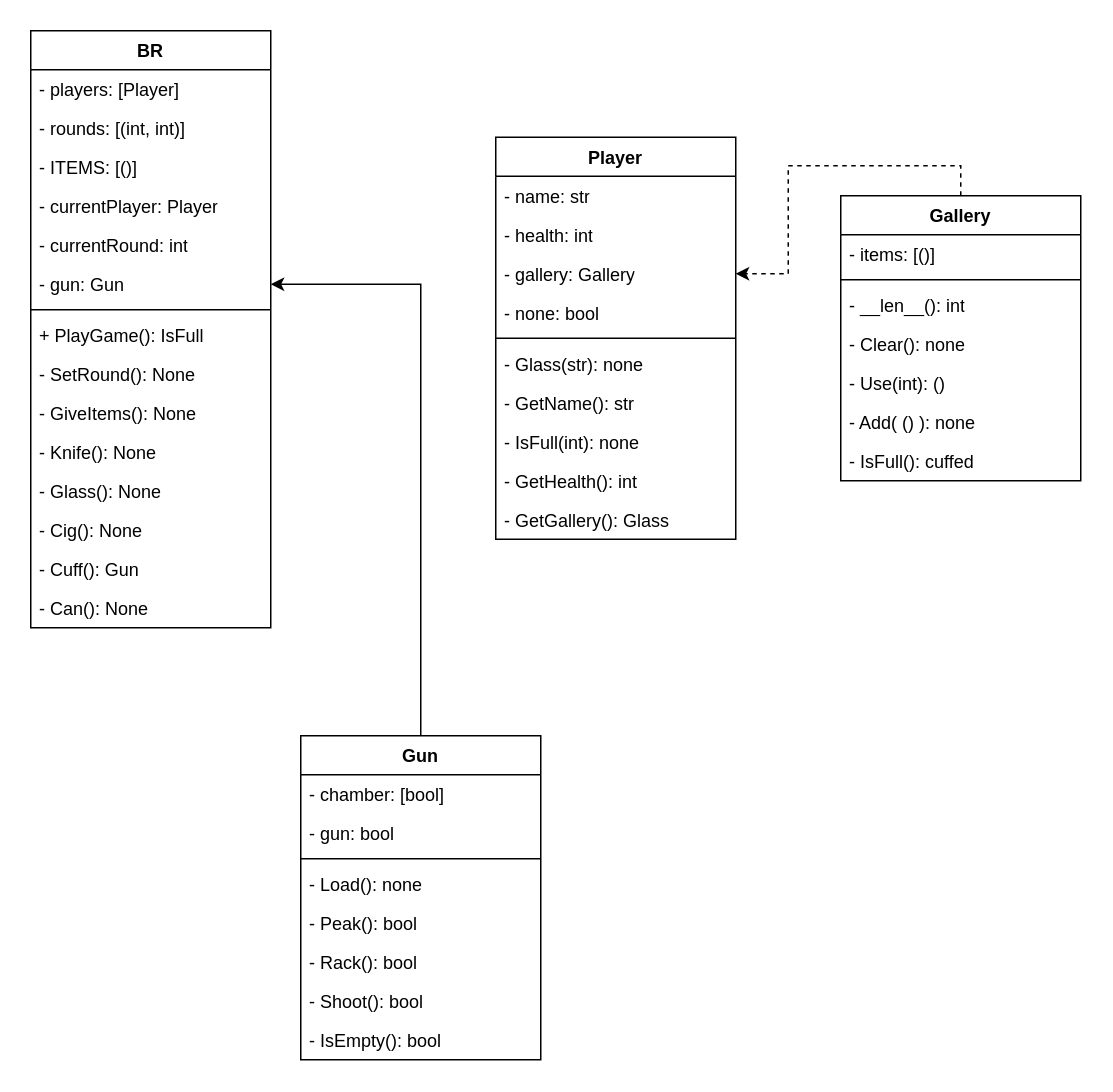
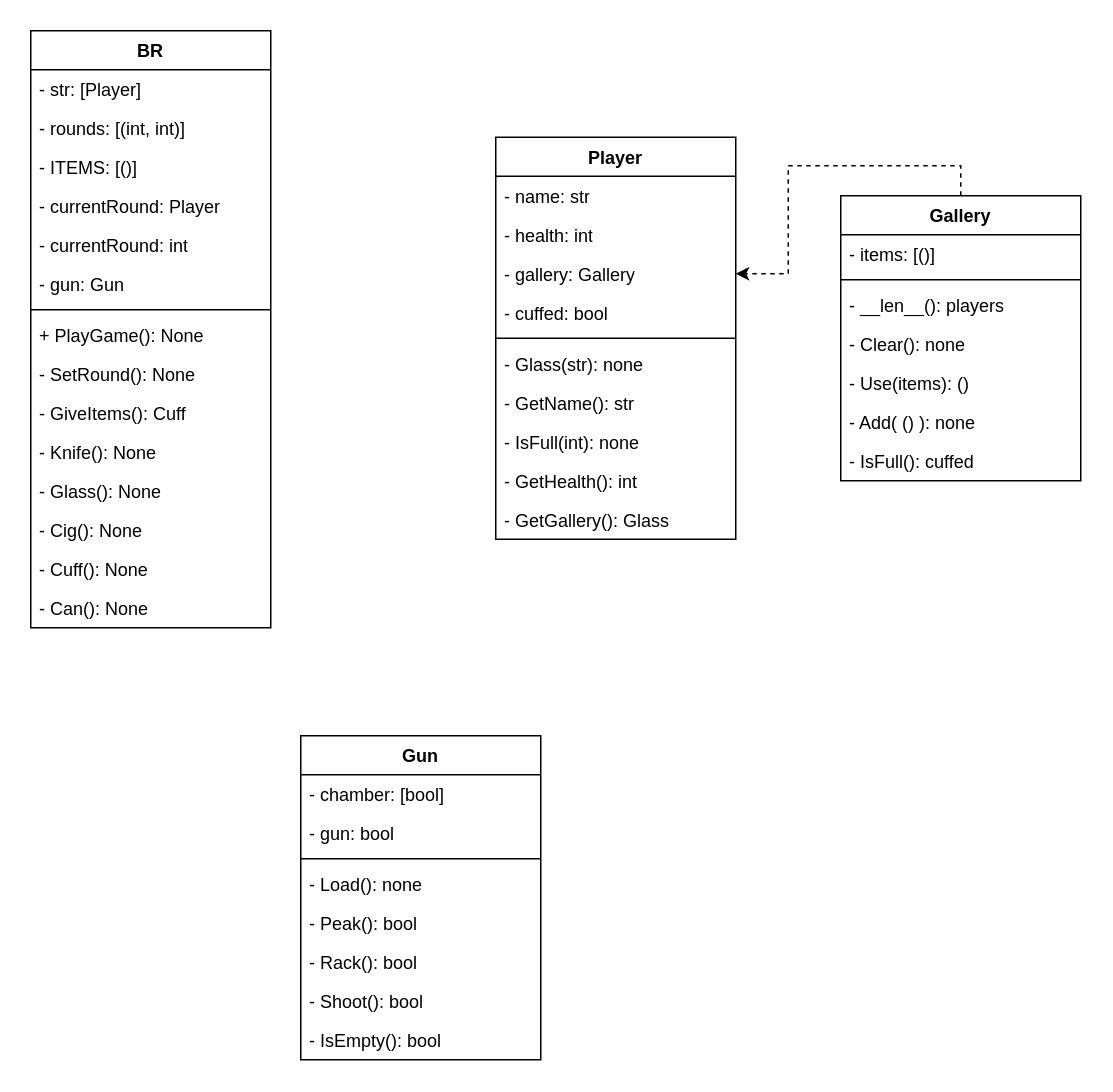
(124, 91) -> (106, 91)
(144, 208) -> (141, 208)
(919, 307) -> (939, 307)
(556, 315) -> (566, 315)
(127, 337) -> (121, 337)
(911, 385) -> (921, 385)
(126, 415) -> (126, 415)
(421, 440) -> none
(98, 571) -> (103, 571)
